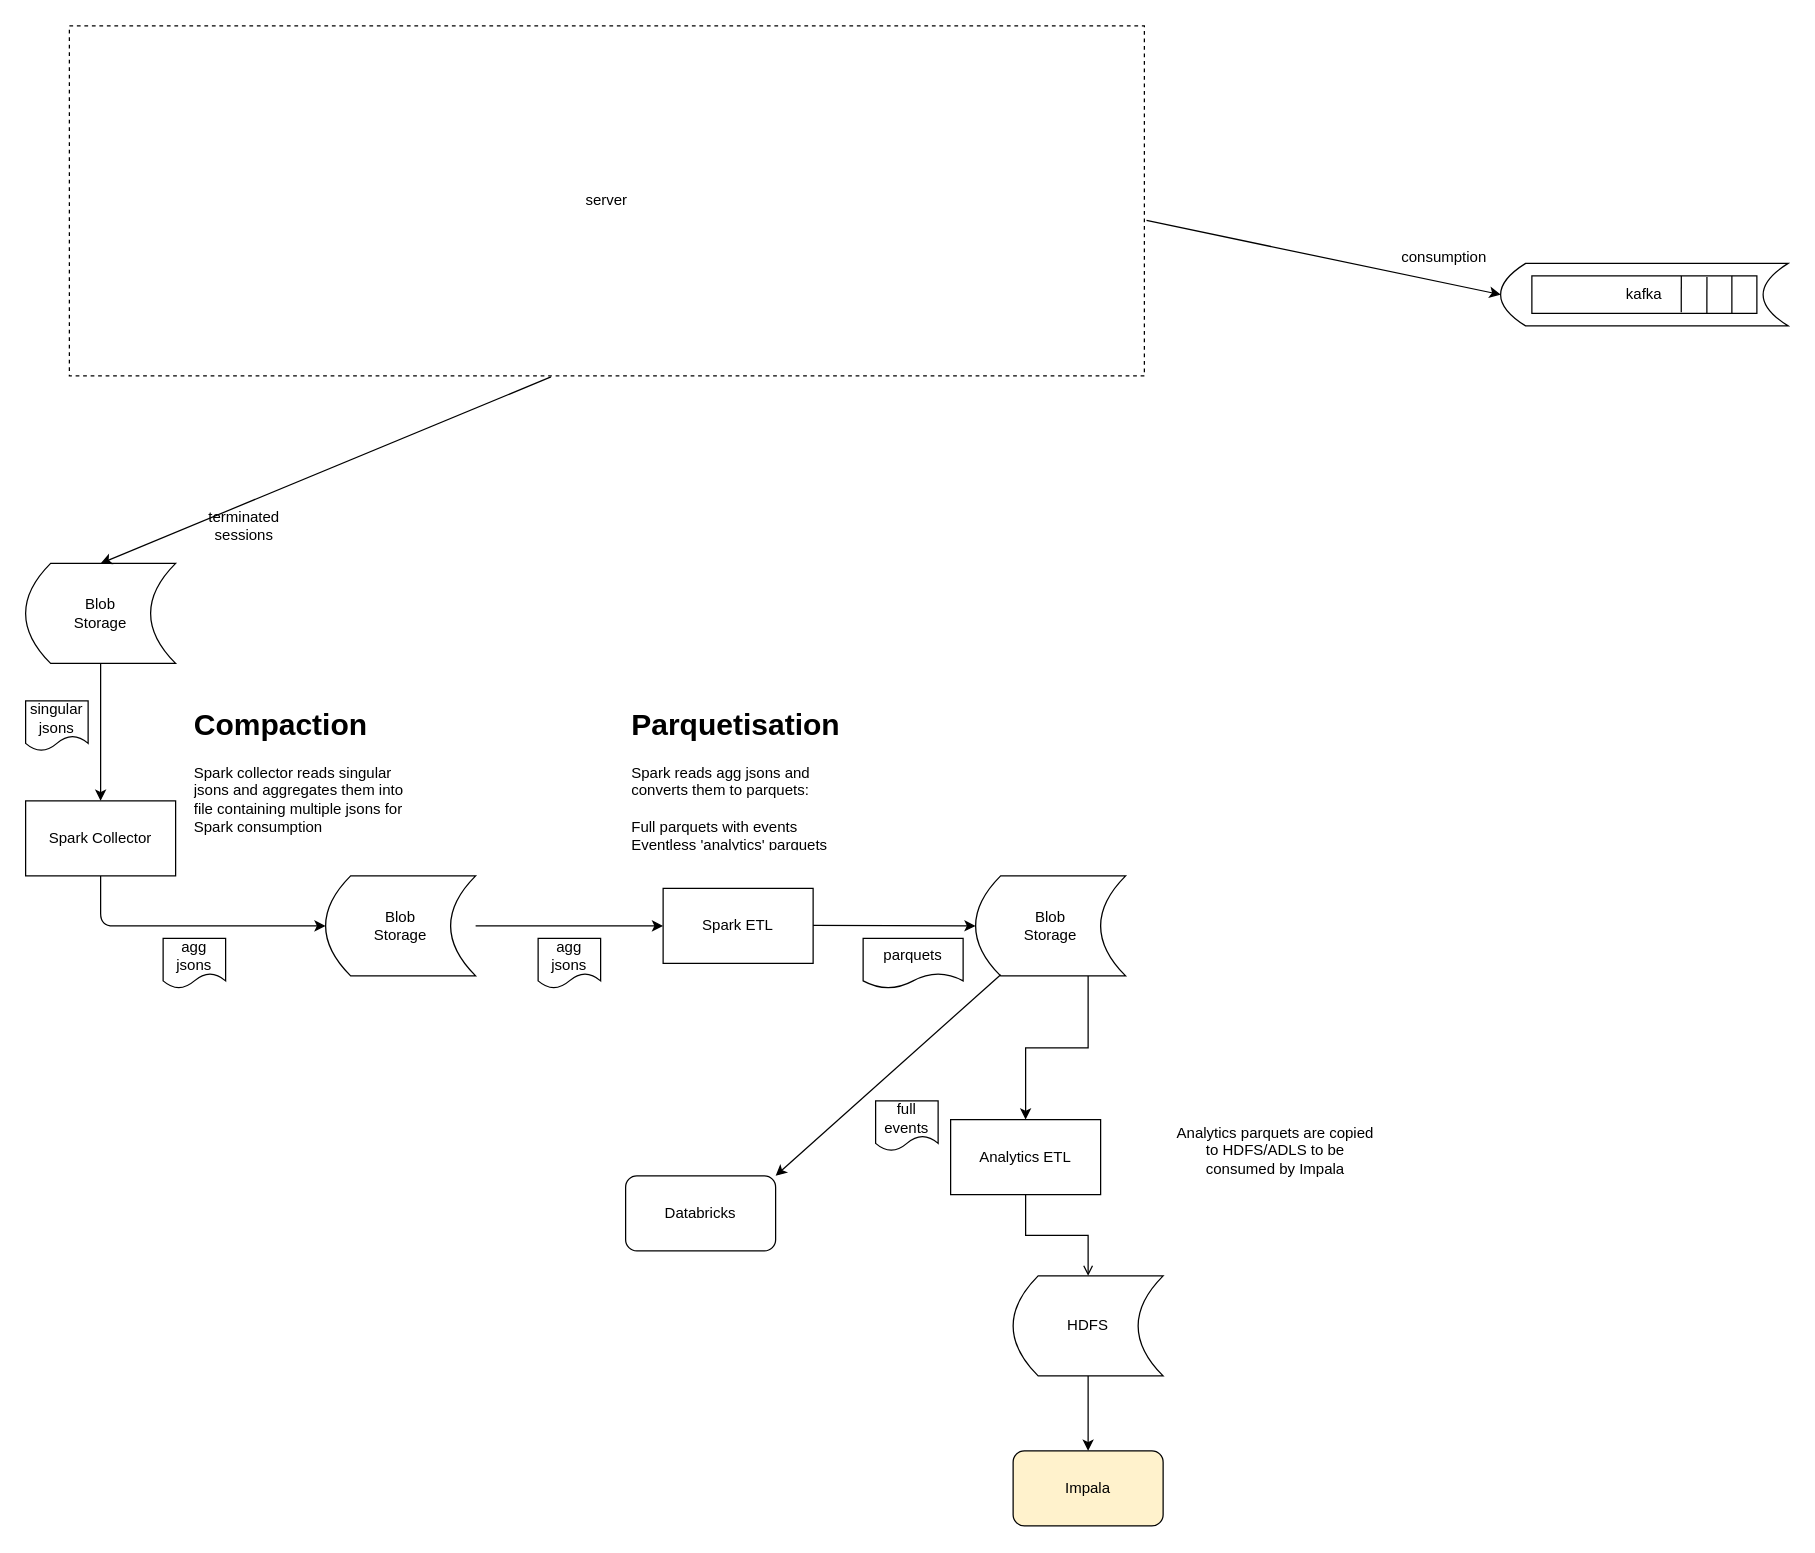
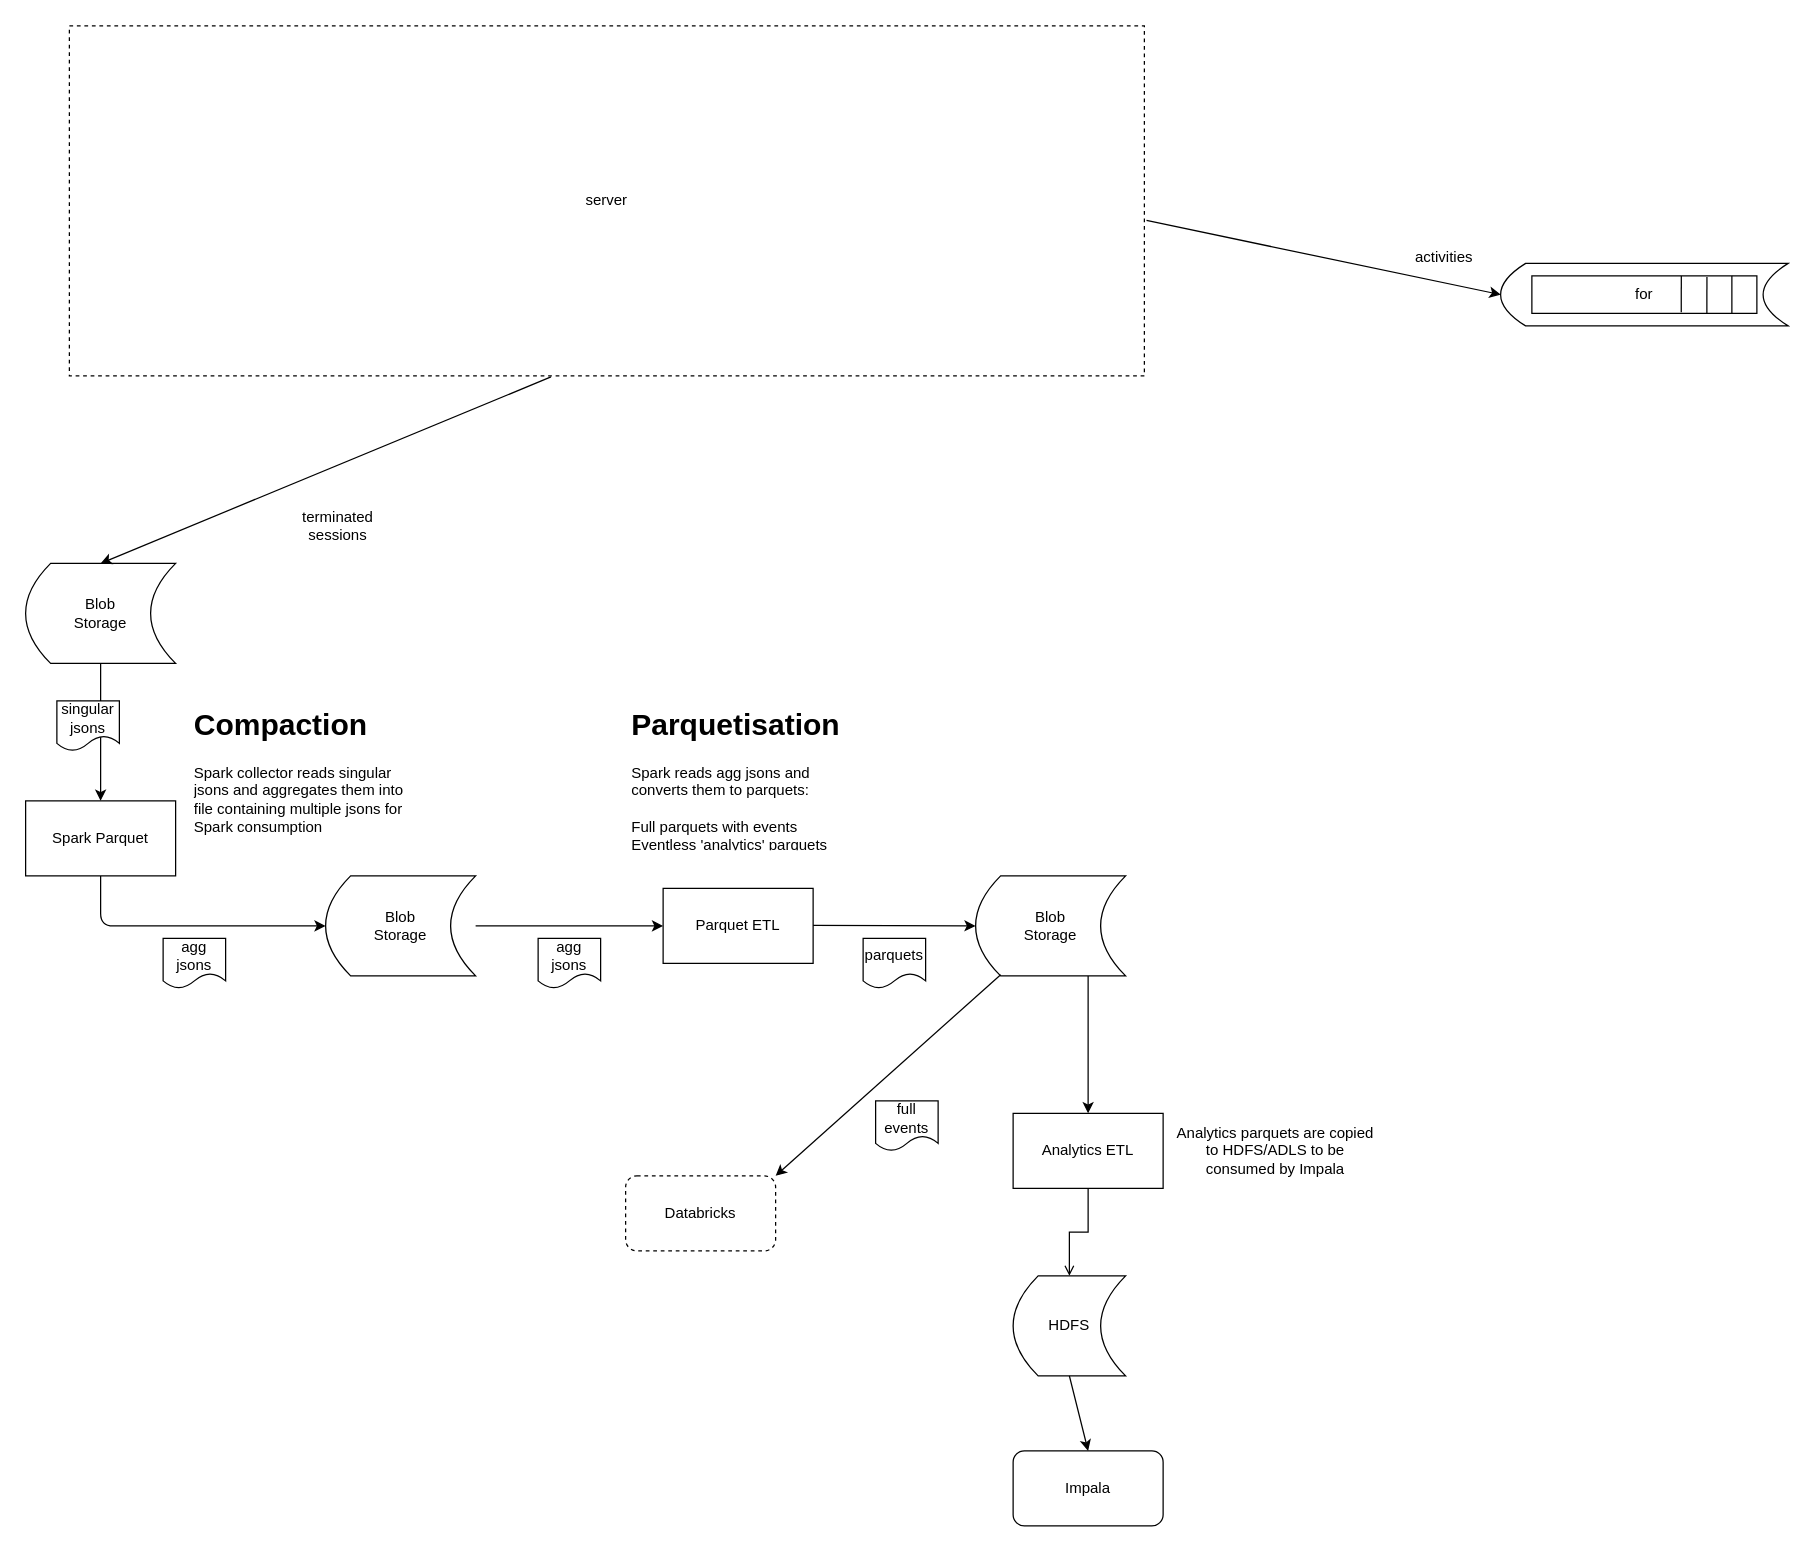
(1444, 257) -> (1444, 257)
(1644, 294) -> (1644, 294)
(244, 526) -> (338, 526)
(57, 726) -> (88, 726)
(101, 838) -> (101, 838)
(738, 926) -> (738, 926)
(913, 963) -> (894, 963)
(1026, 1157) -> (1088, 1151)
(701, 1213) -> (701, 1213)
(1088, 1326) -> (1069, 1326)
(1088, 1488) -> (1088, 1488)
